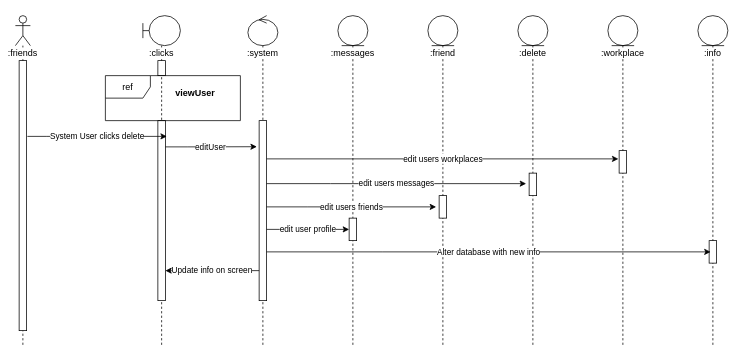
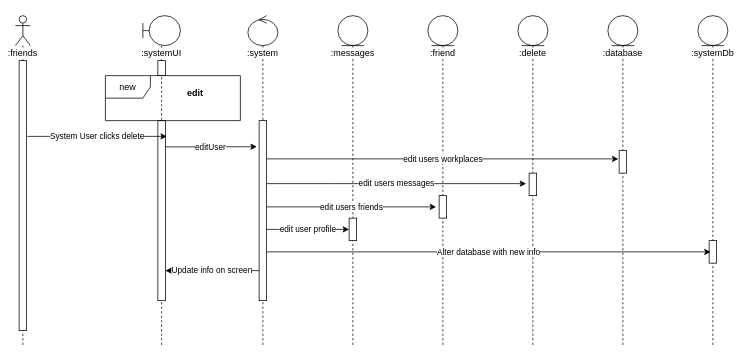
(162, 53) -> (162, 58)
(713, 53) -> (713, 58)
(623, 58) -> (623, 58)
(128, 87) -> (128, 87)
(195, 93) -> (195, 93)
